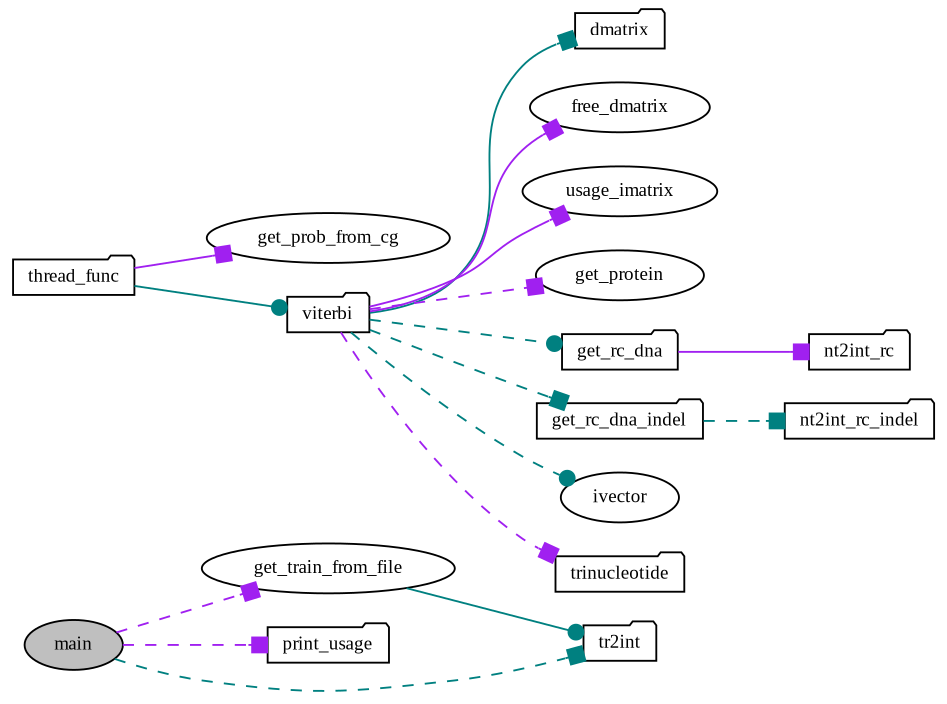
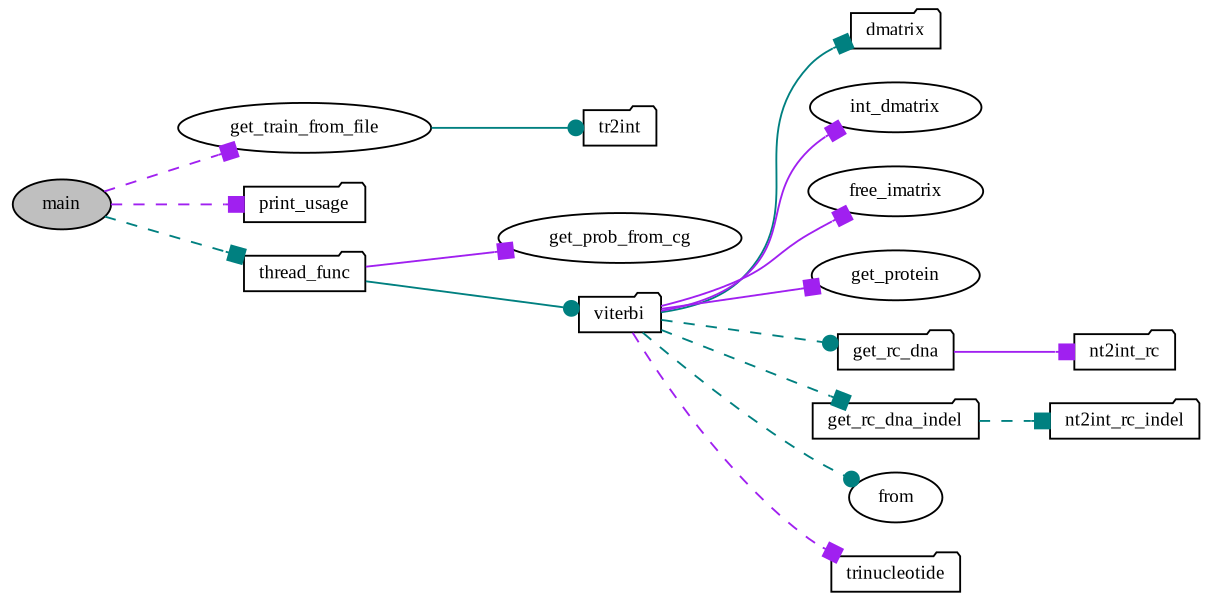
(620, 107) -> (896, 107)
(620, 191) -> (896, 191)
(450, 298) -> (738, 298)
(620, 497) -> (896, 497)
(340, 691) -> (165, 234)
